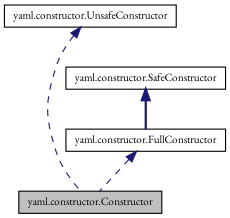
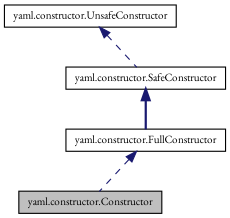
(48, 115) -> (122, 51)
